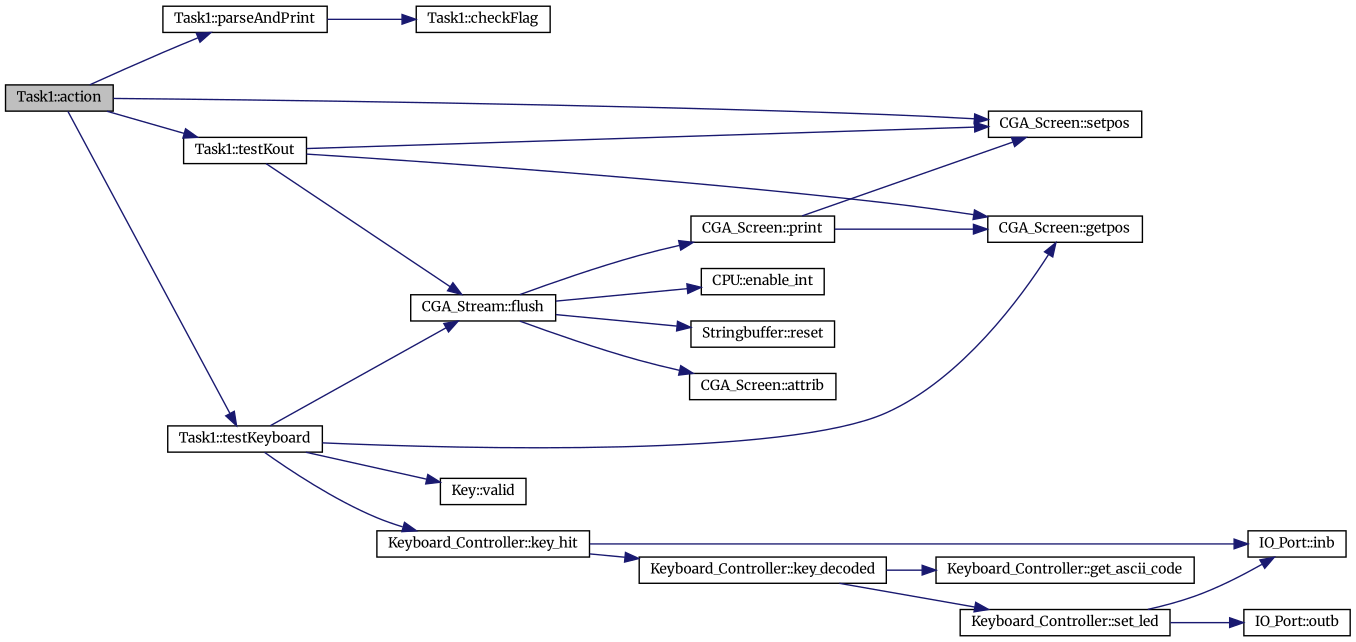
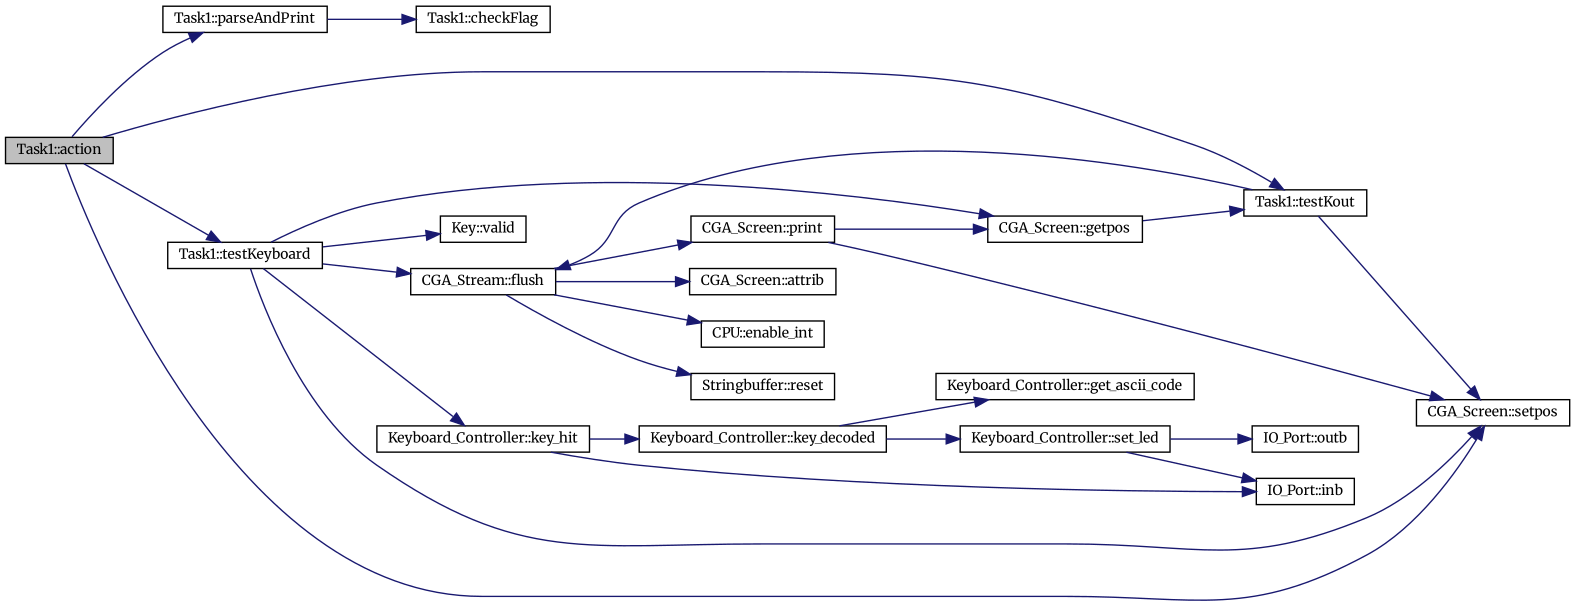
(641, 179) -> (1186, 216)
none -> (814, 544)
